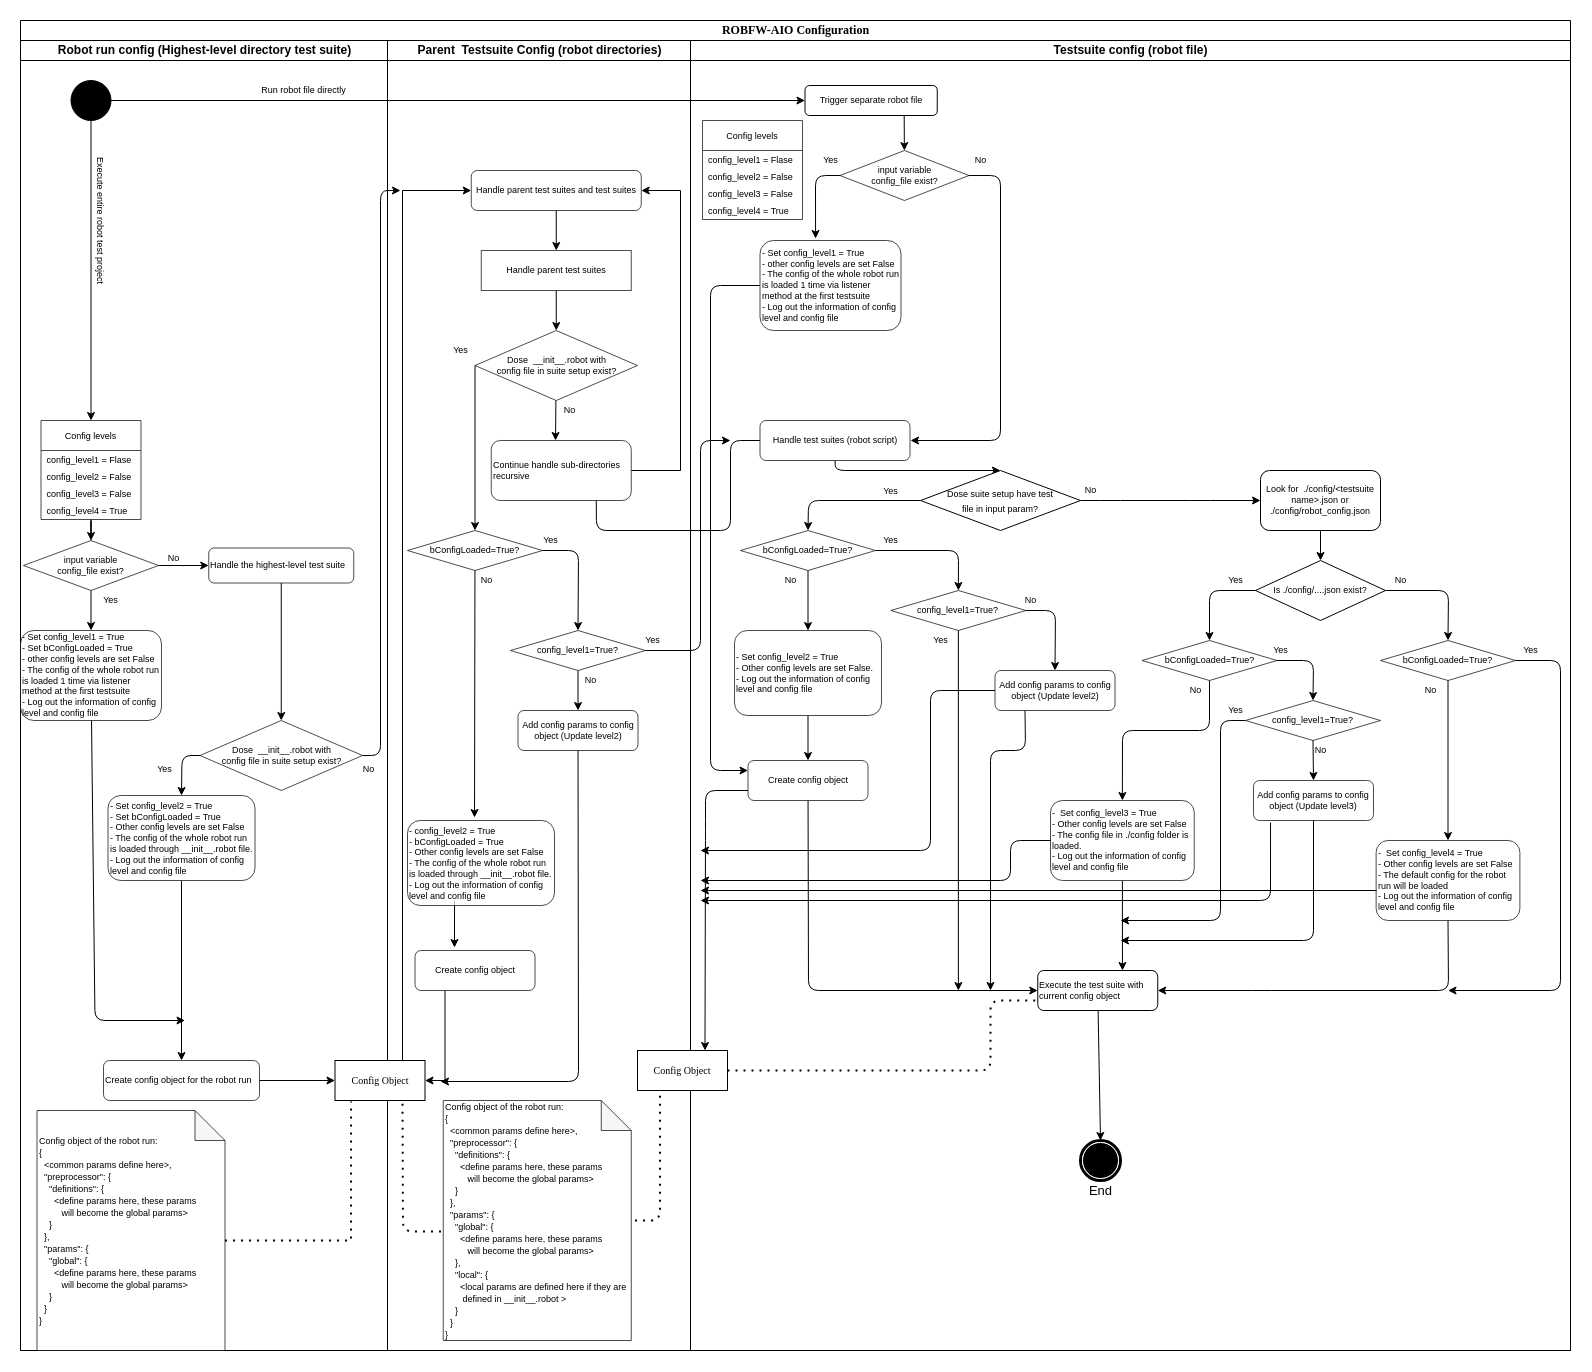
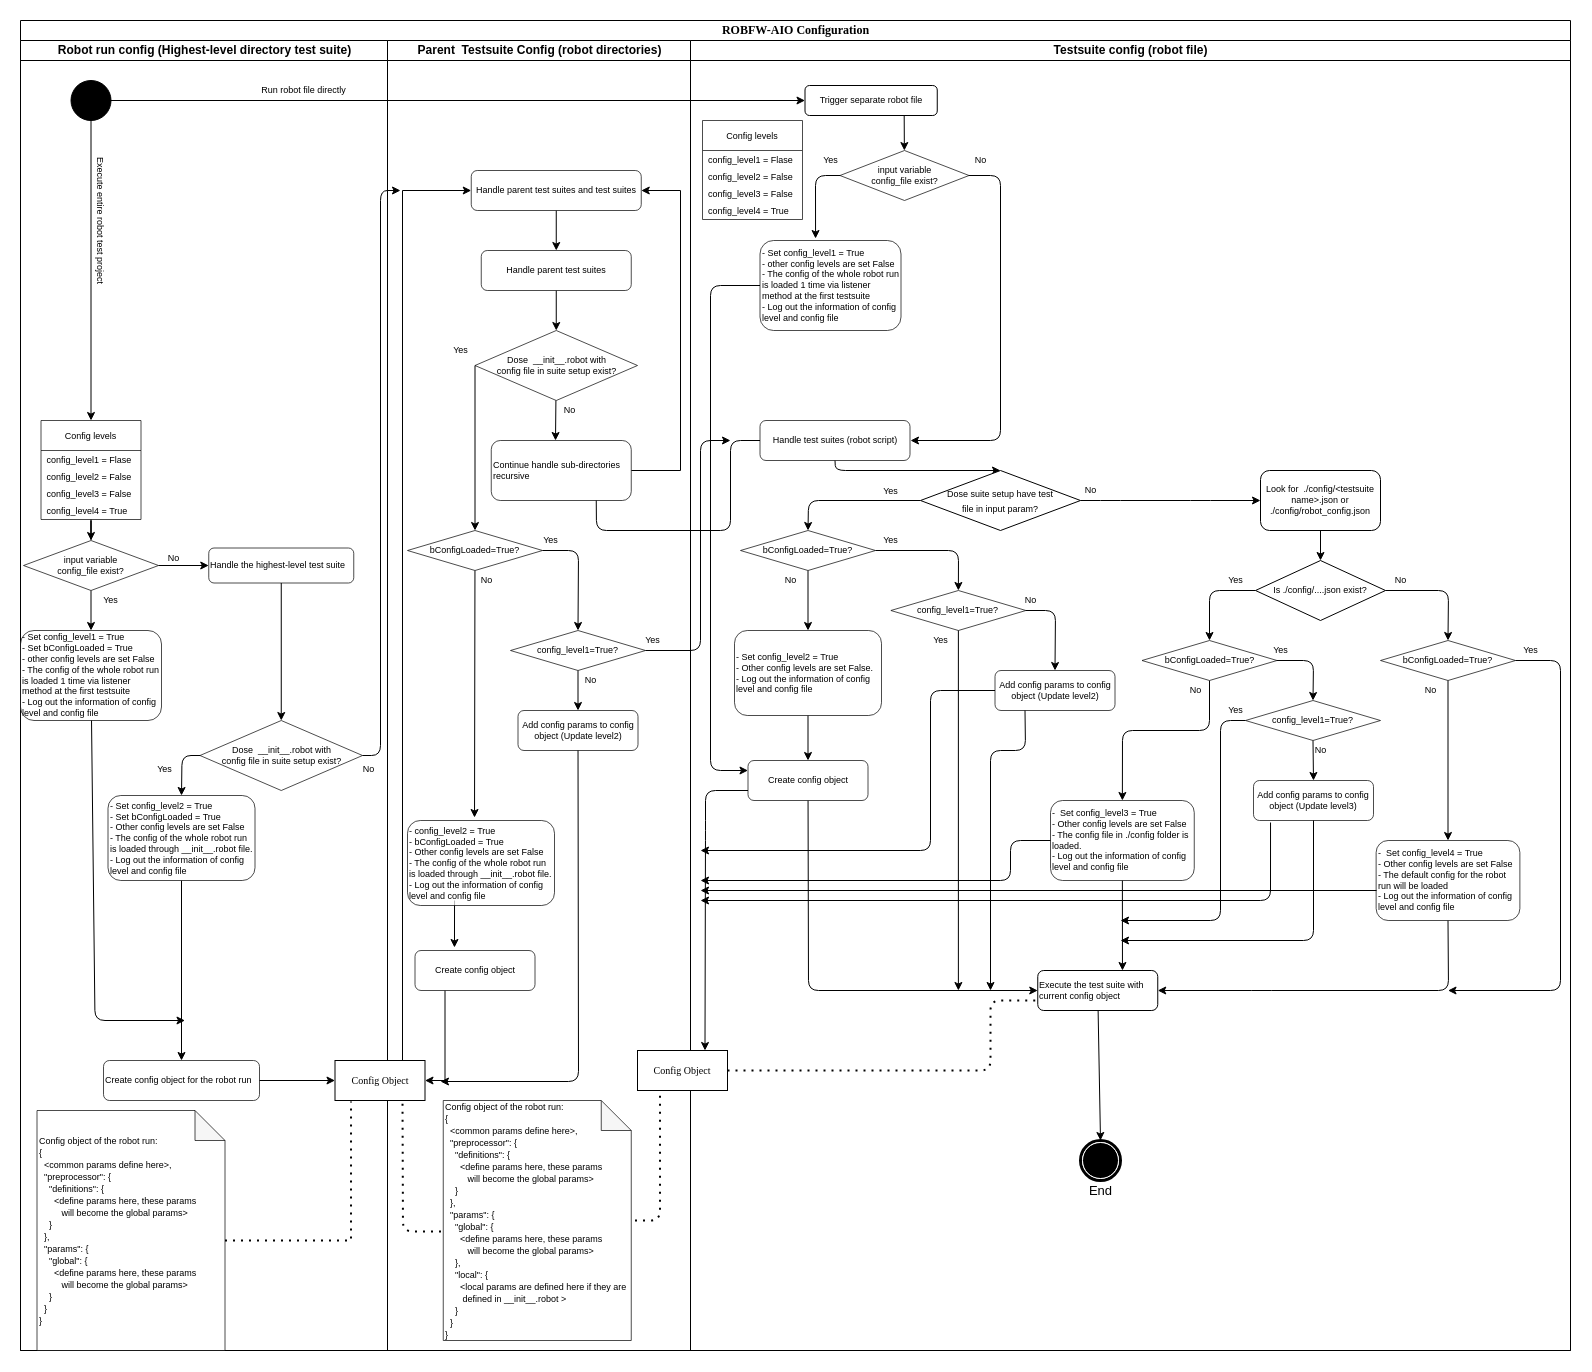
(556, 271) -> (556, 271)
